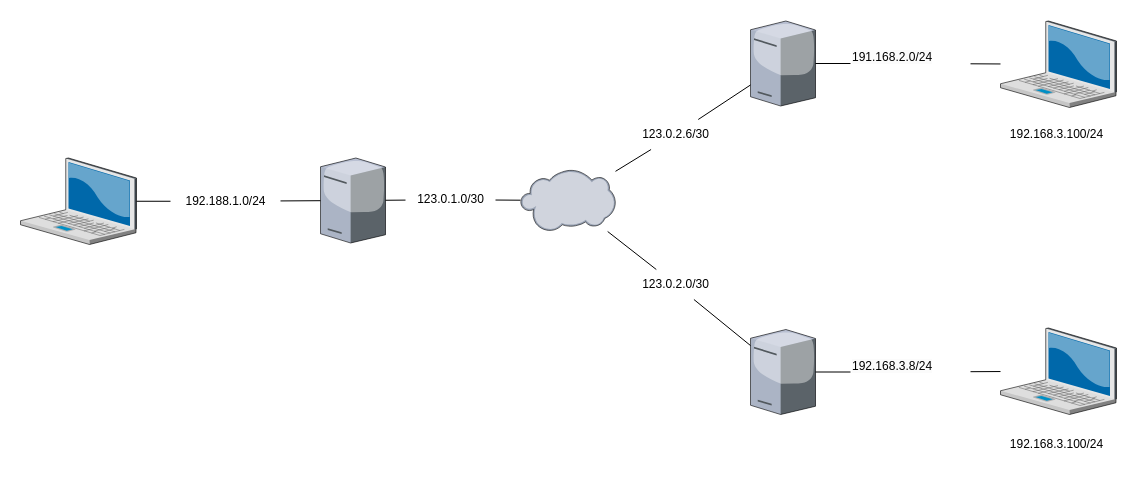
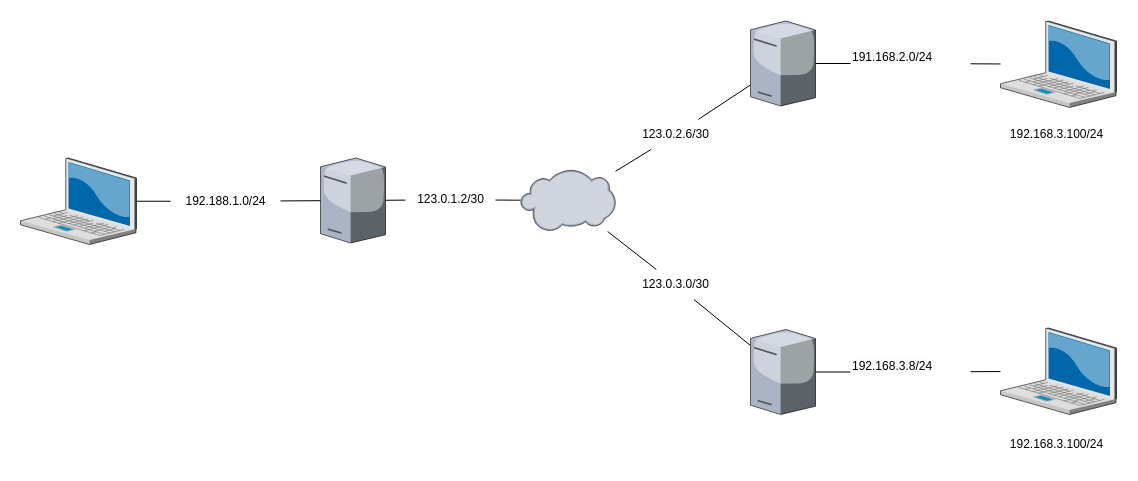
(451, 200) -> (451, 200)
(676, 285) -> (676, 285)
